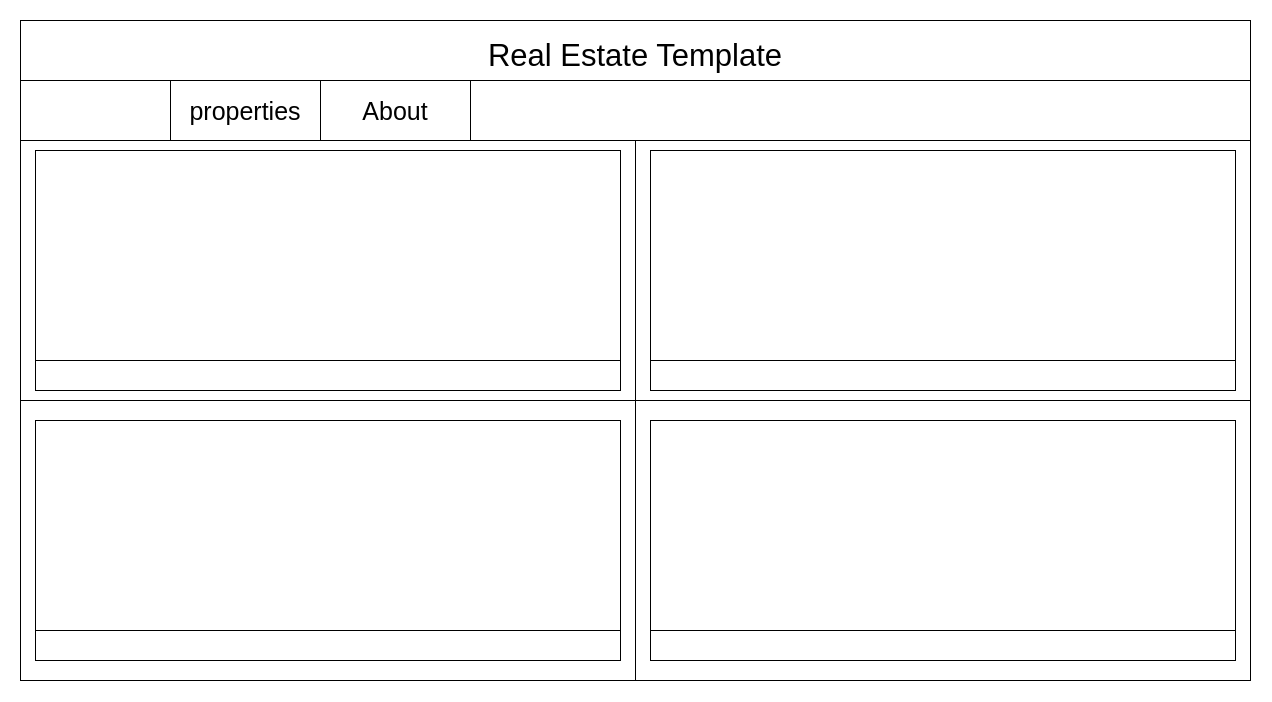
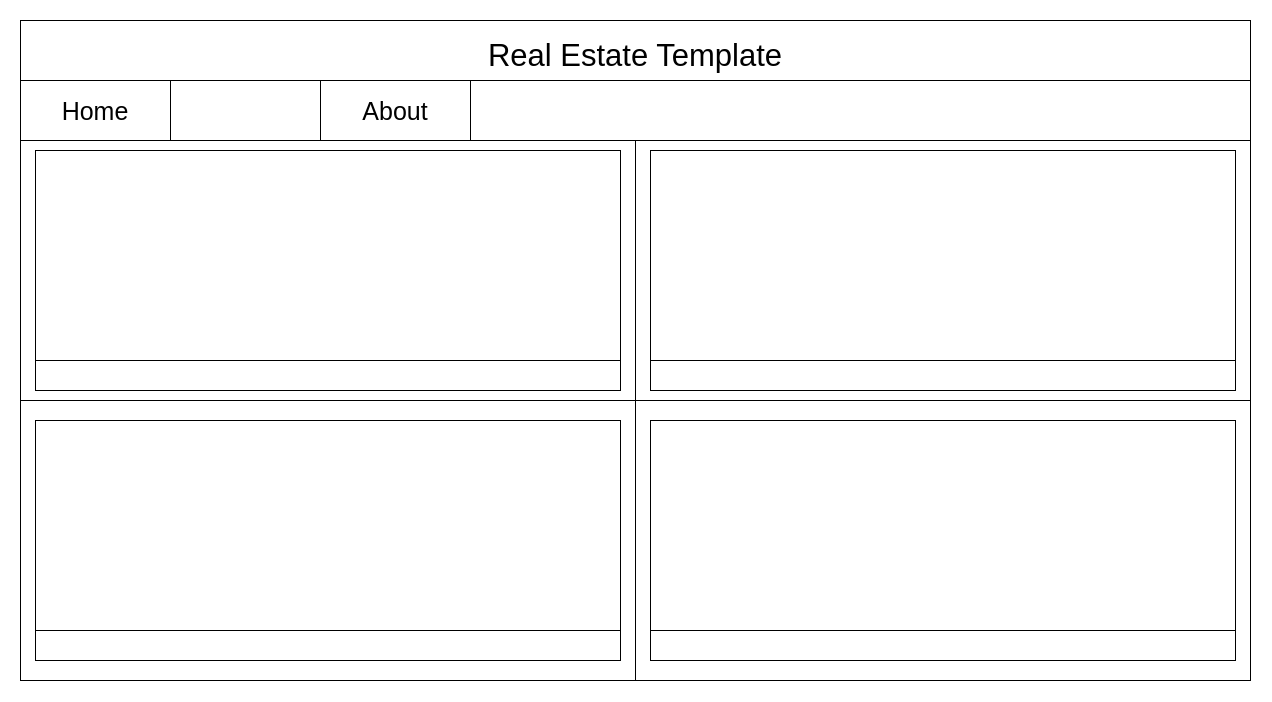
none -> (96, 111)
(246, 111) -> none
